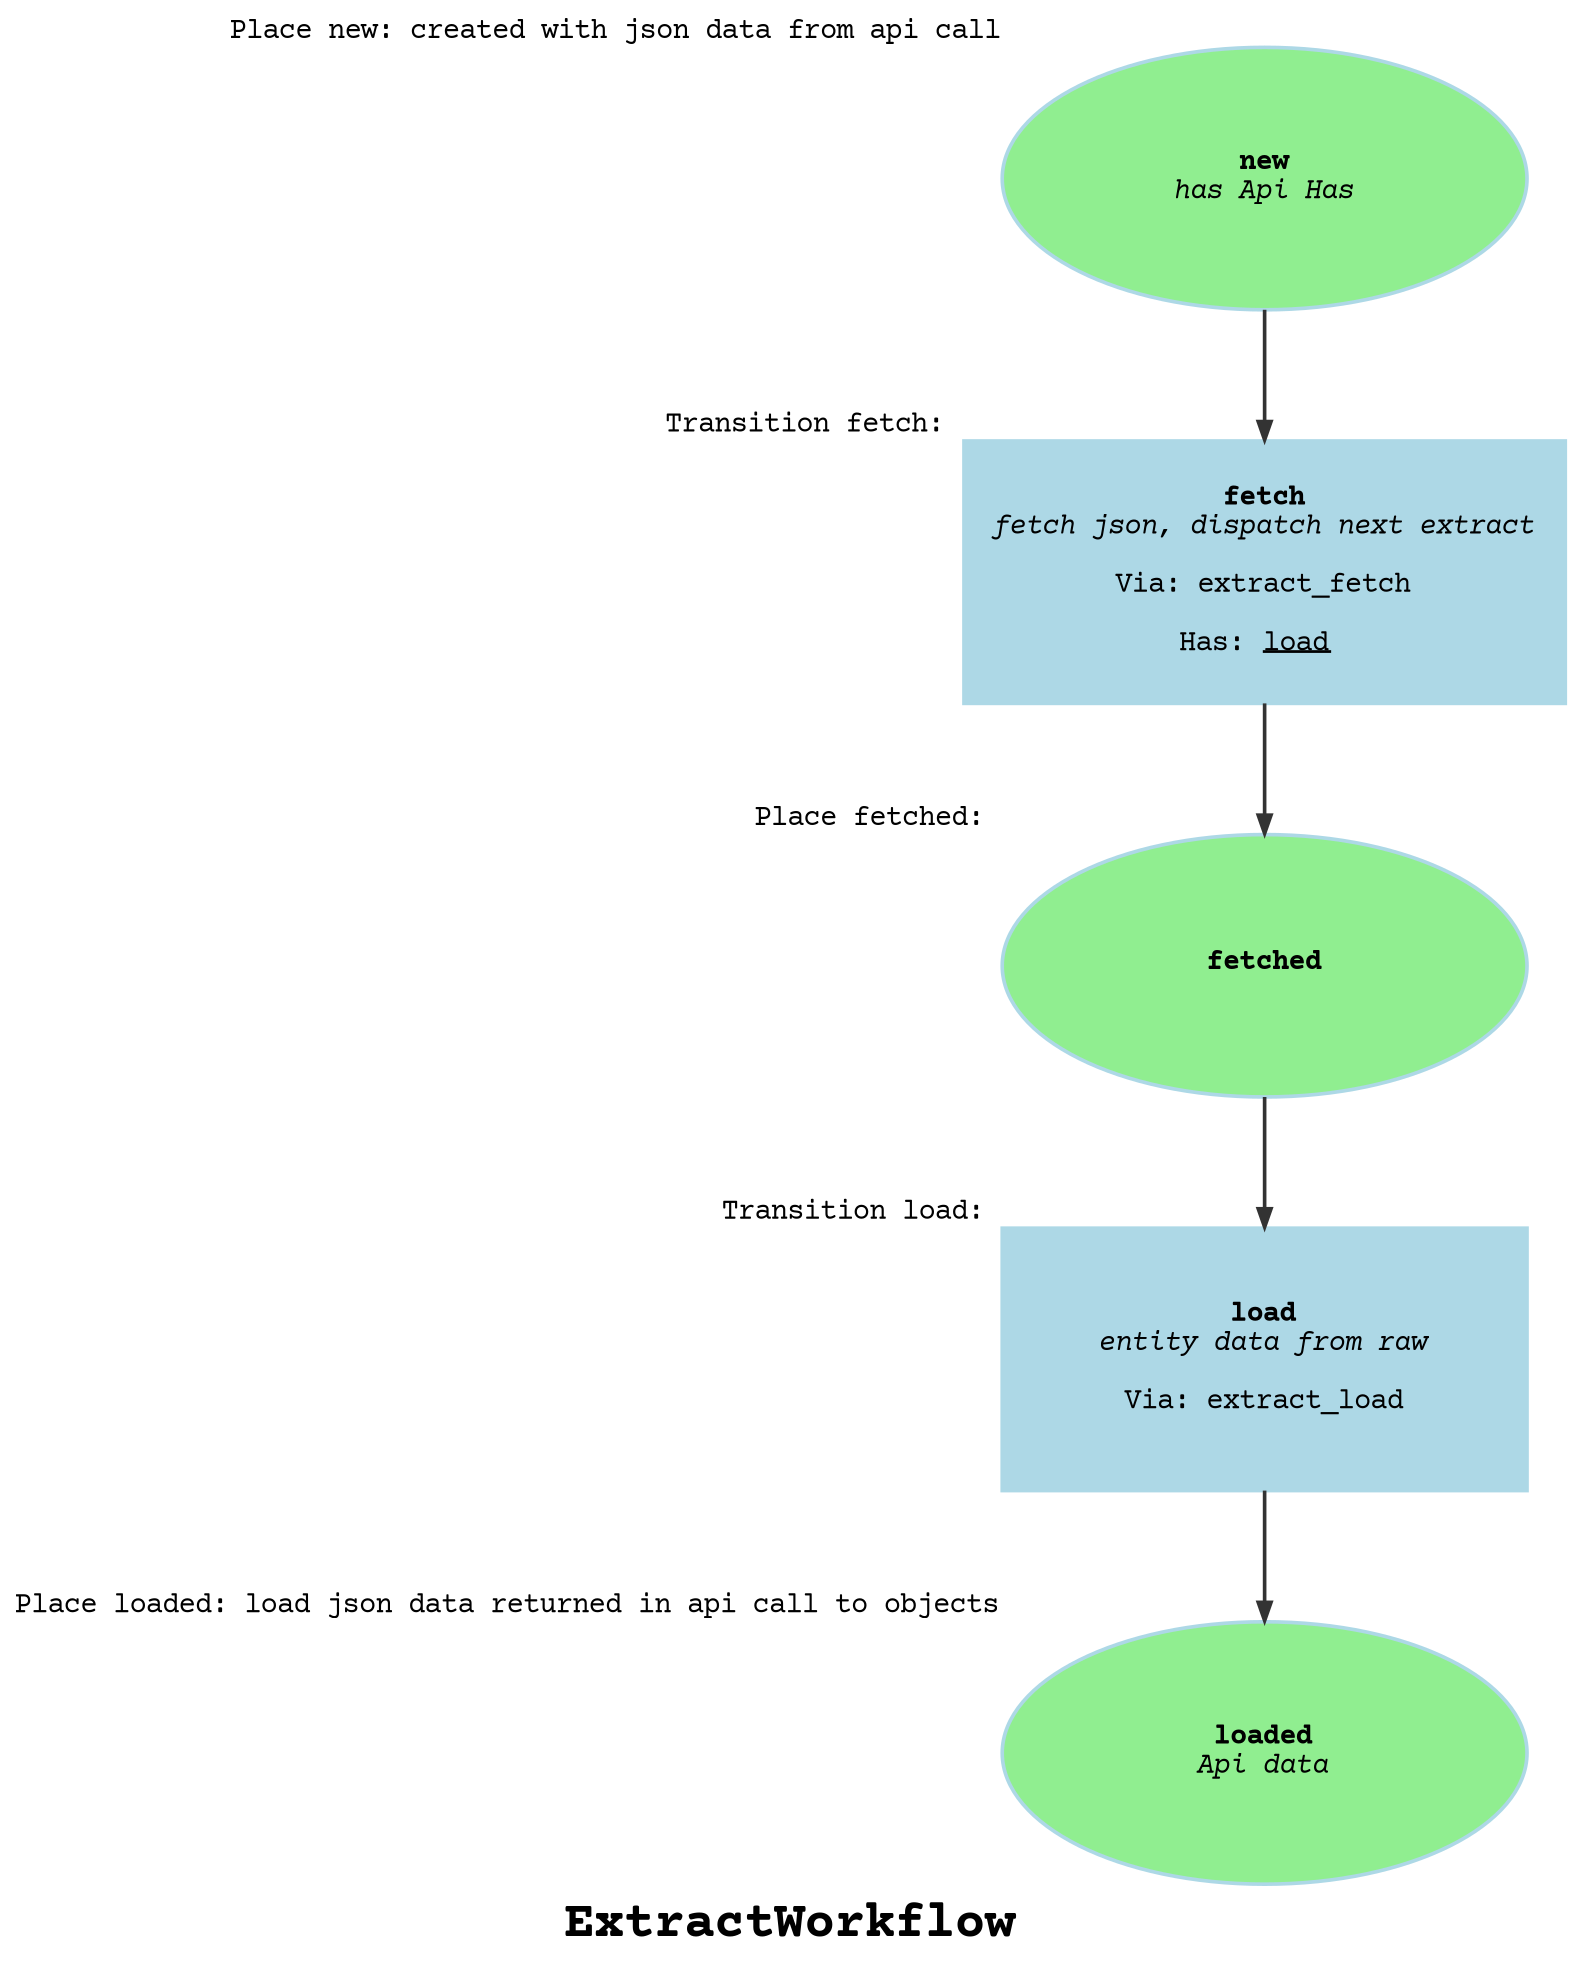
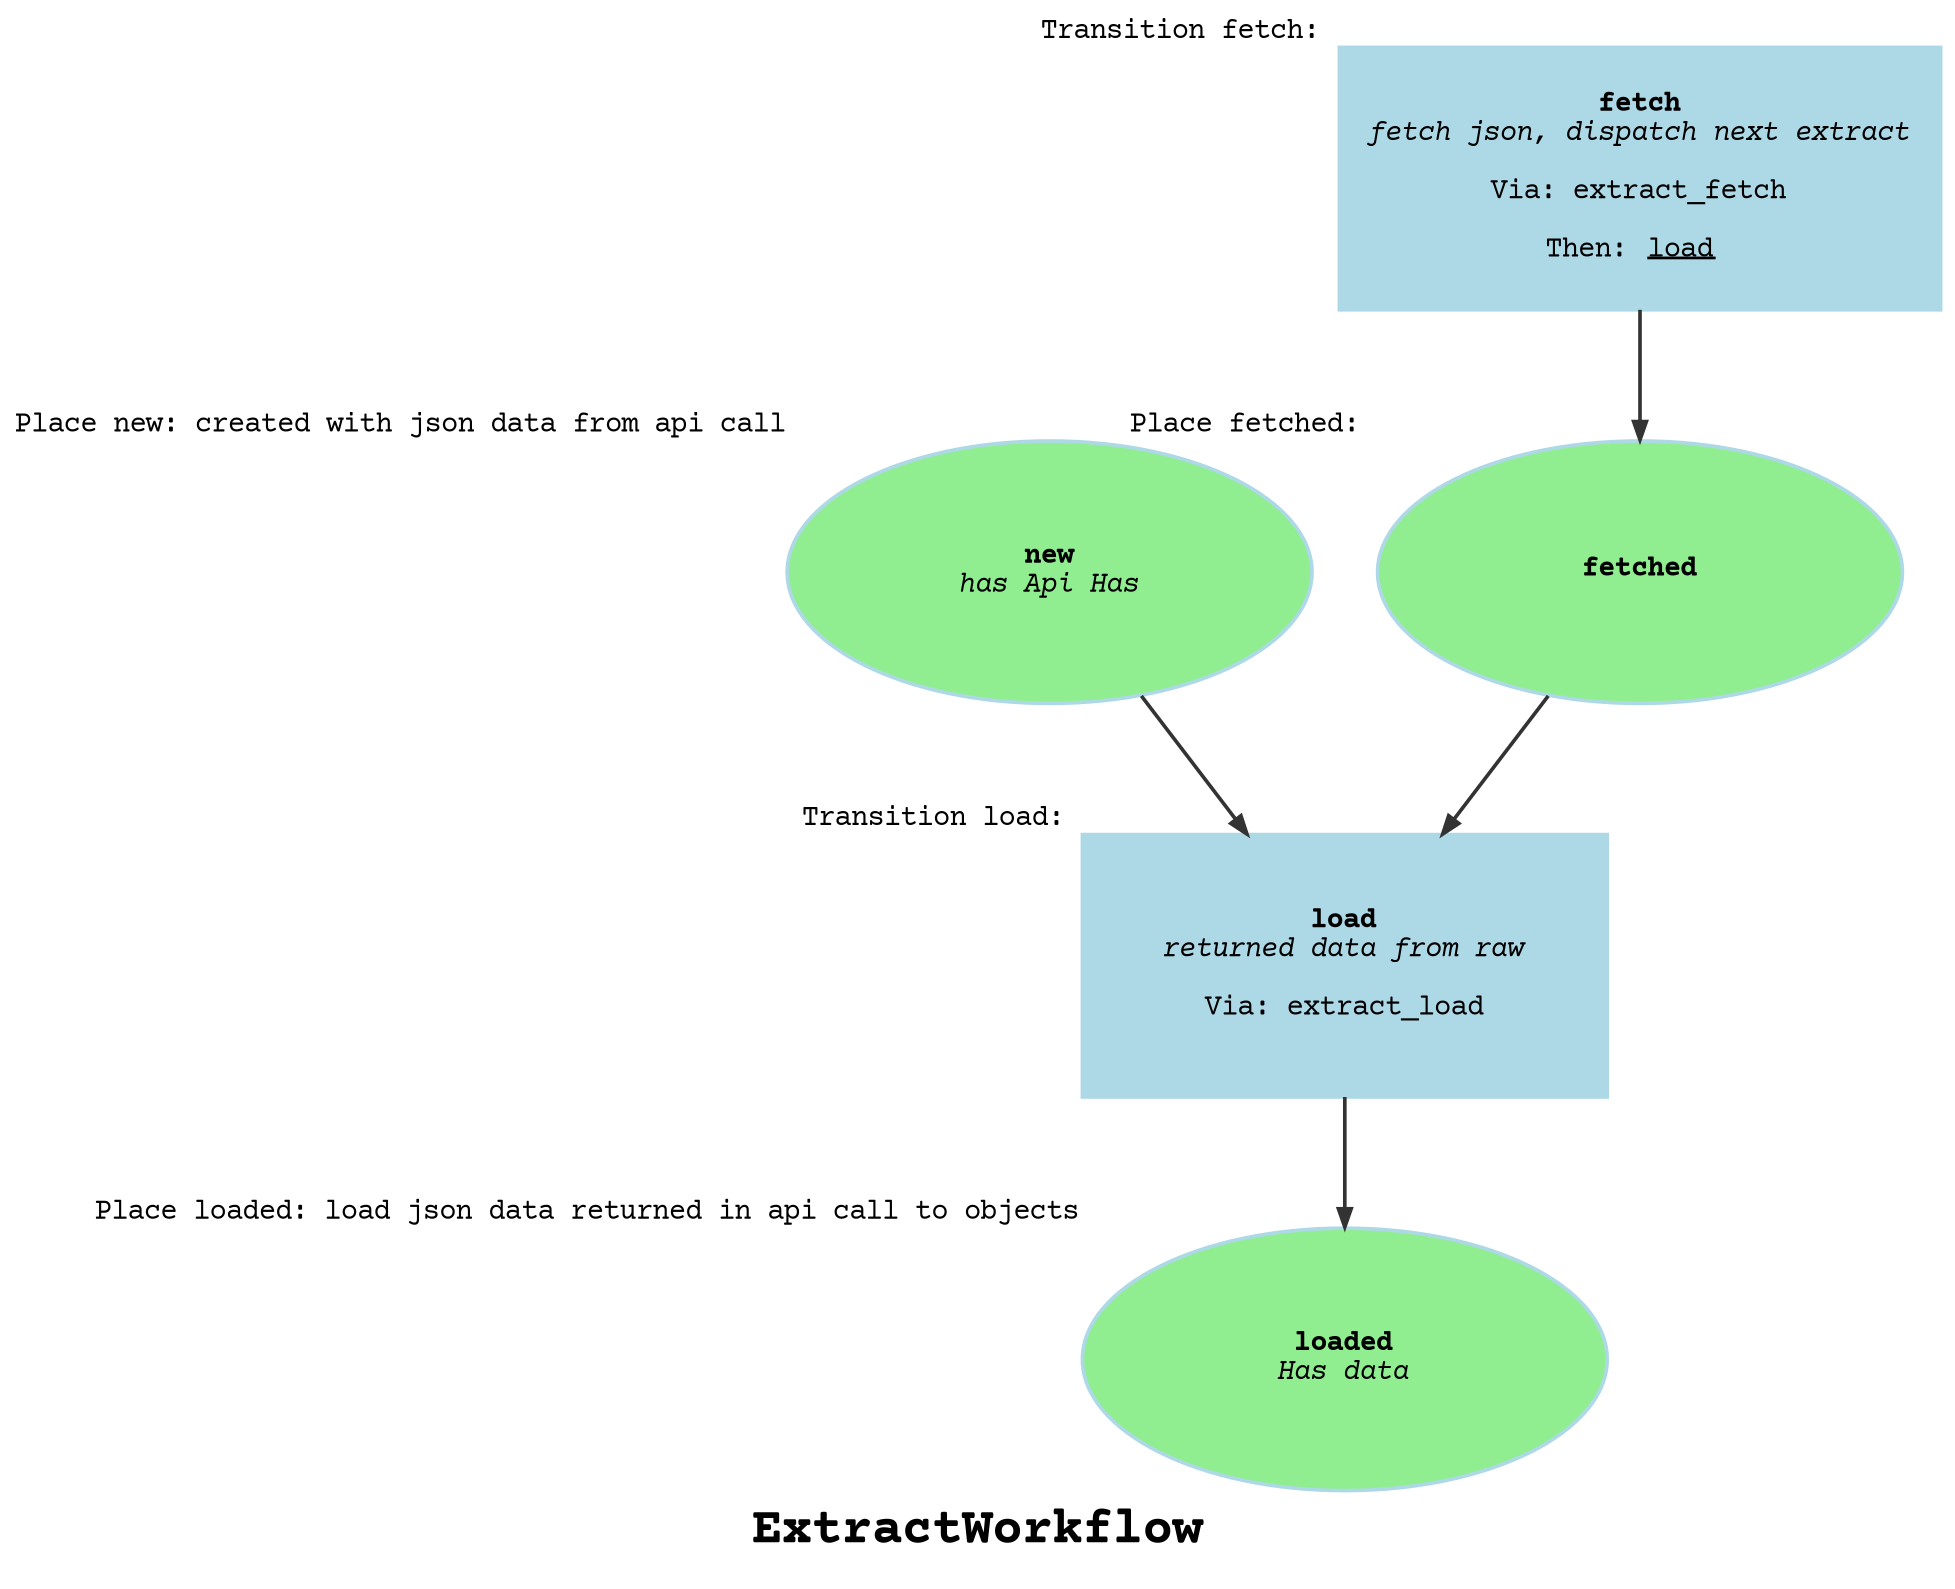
(1265, 365) -> (1189, 758)
(1221, 641) -> (1596, 248)
(1265, 1341) -> (1345, 948)
(1265, 1764) -> (1345, 1370)
